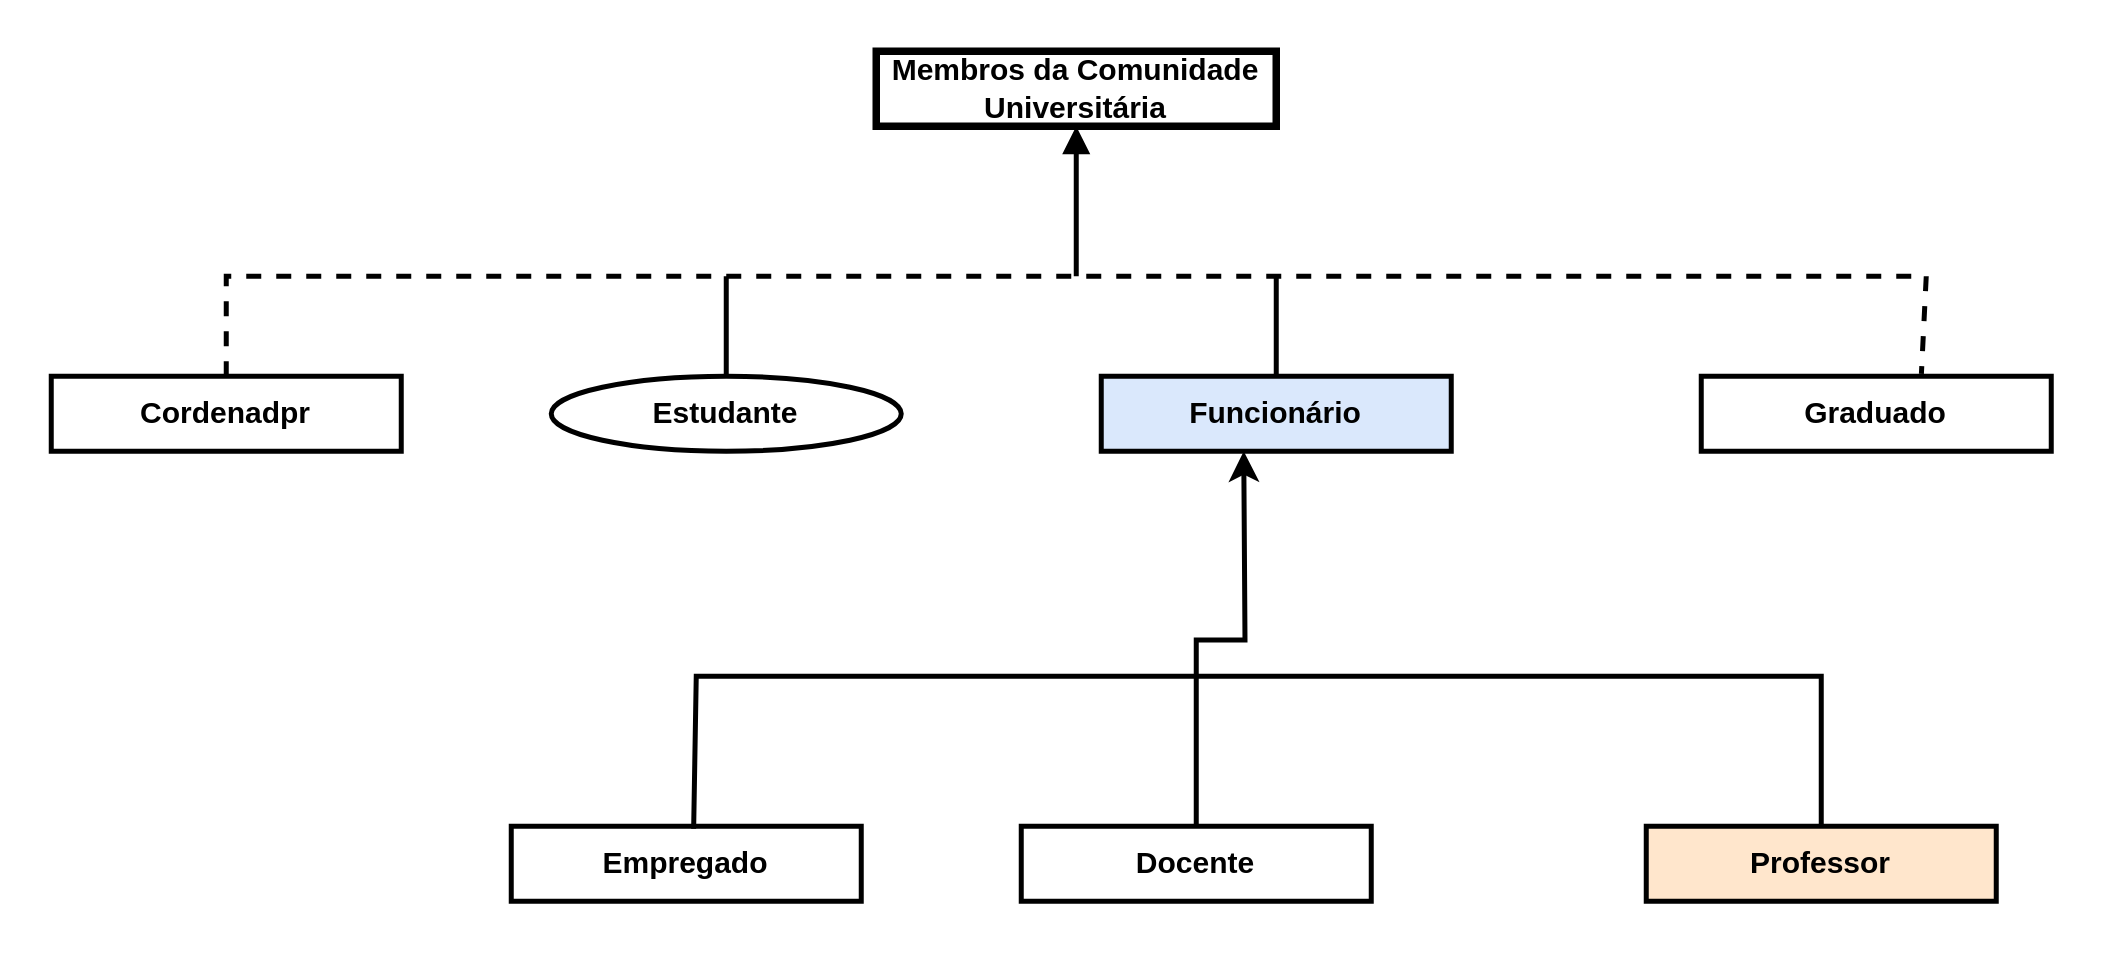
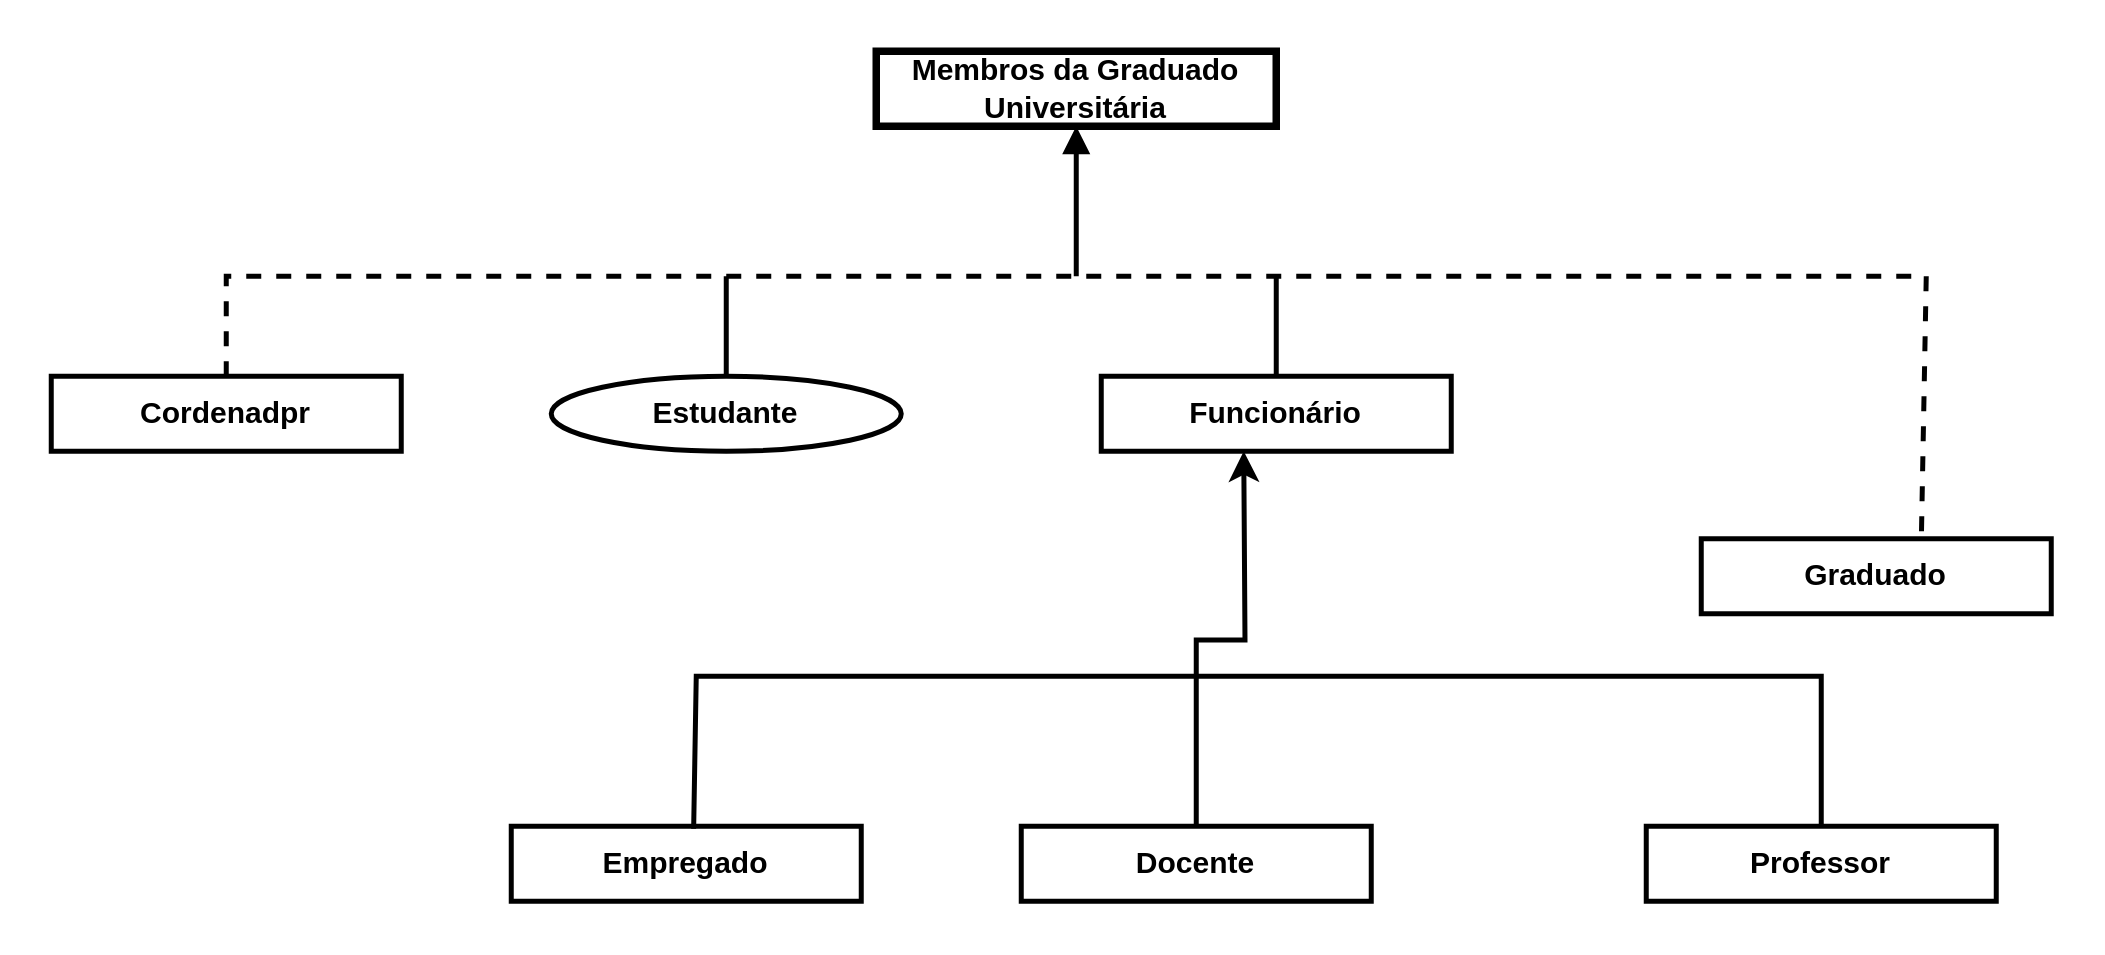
(1076, 89) -> (1076, 89)
(1276, 414) -> (1276, 414)
(1876, 414) -> (1876, 576)
(1821, 864) -> (1821, 864)
